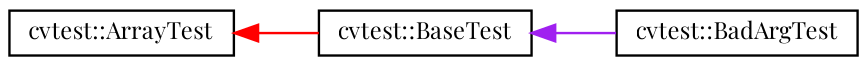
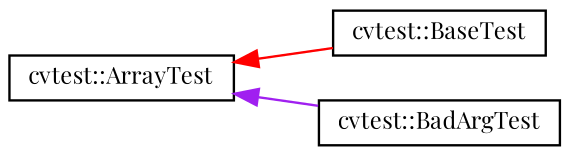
(586, 33) -> (288, 102)
